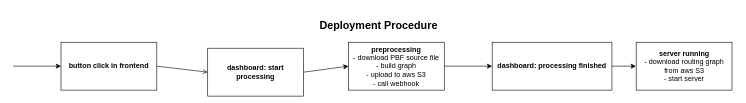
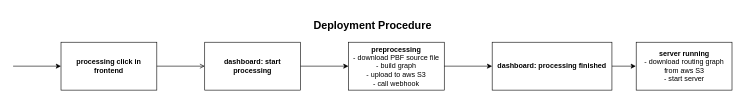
(378, 24) -> (372, 24)
(108, 66) -> (108, 66)
(255, 72) -> (252, 66)
